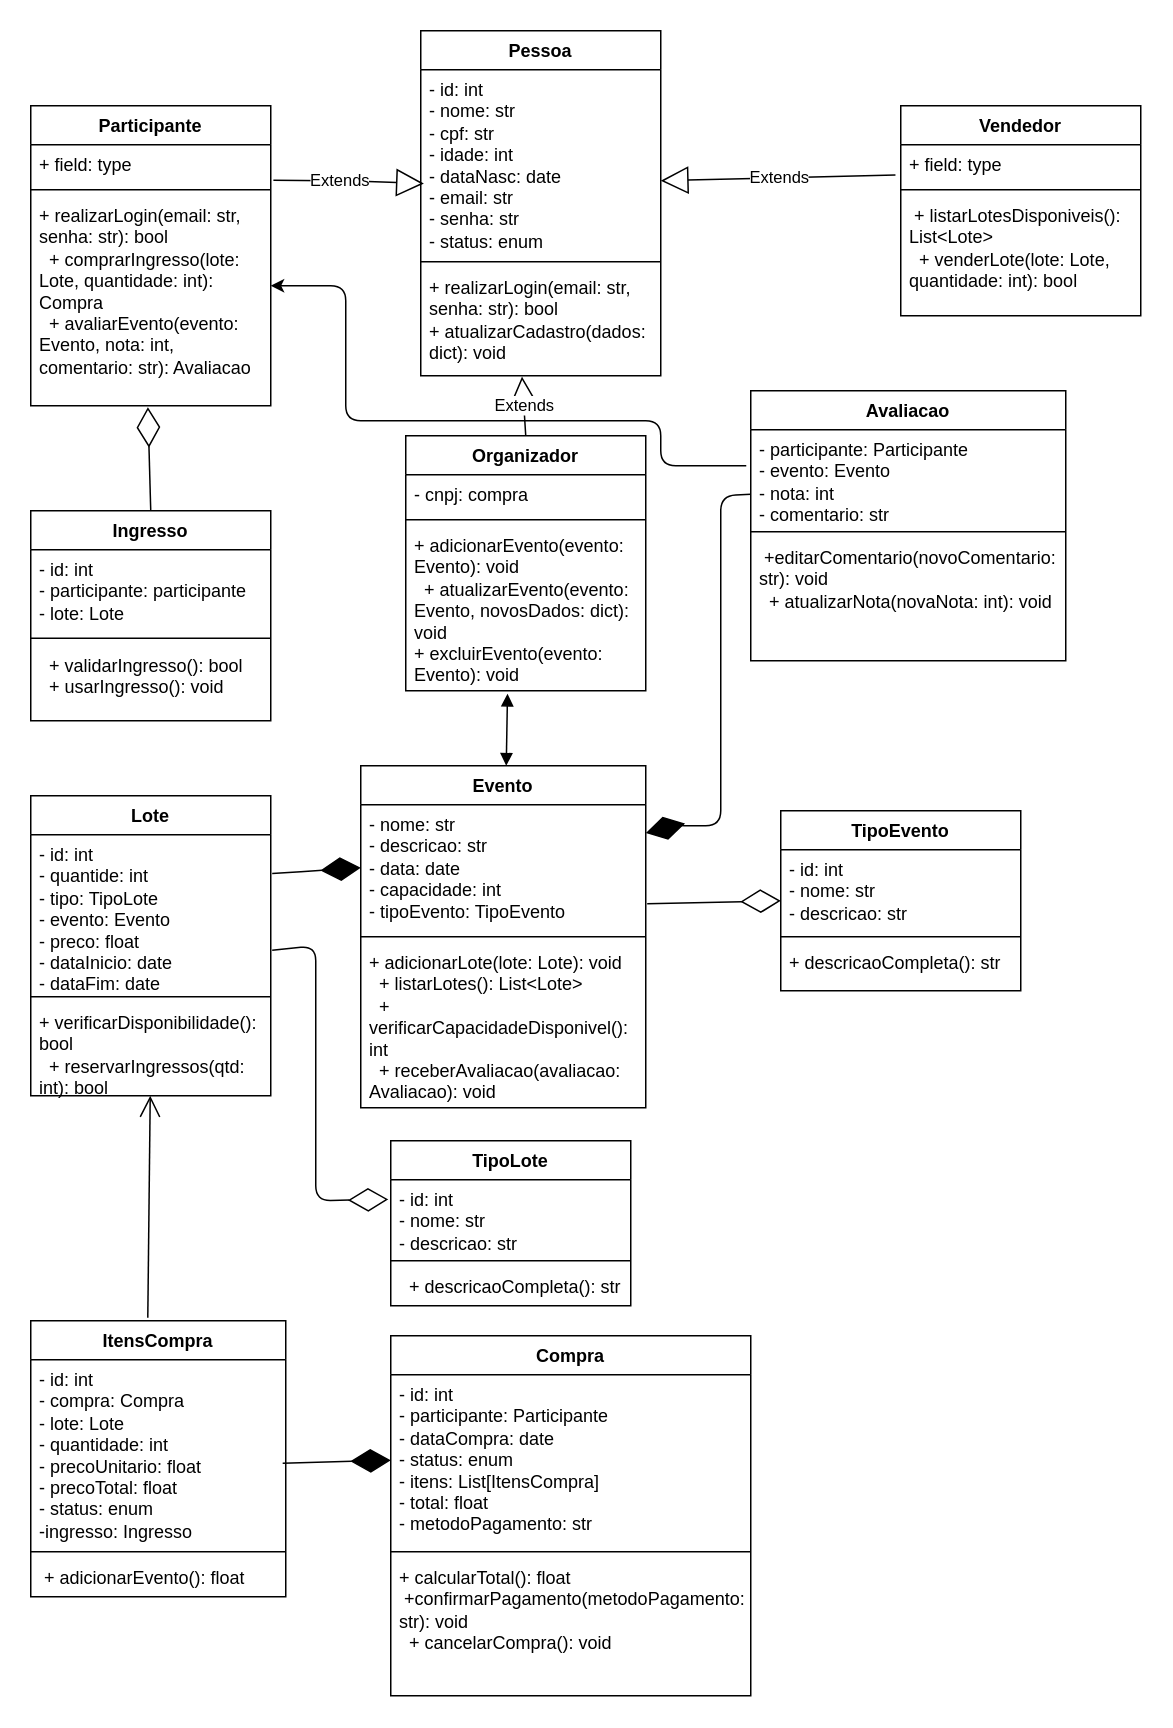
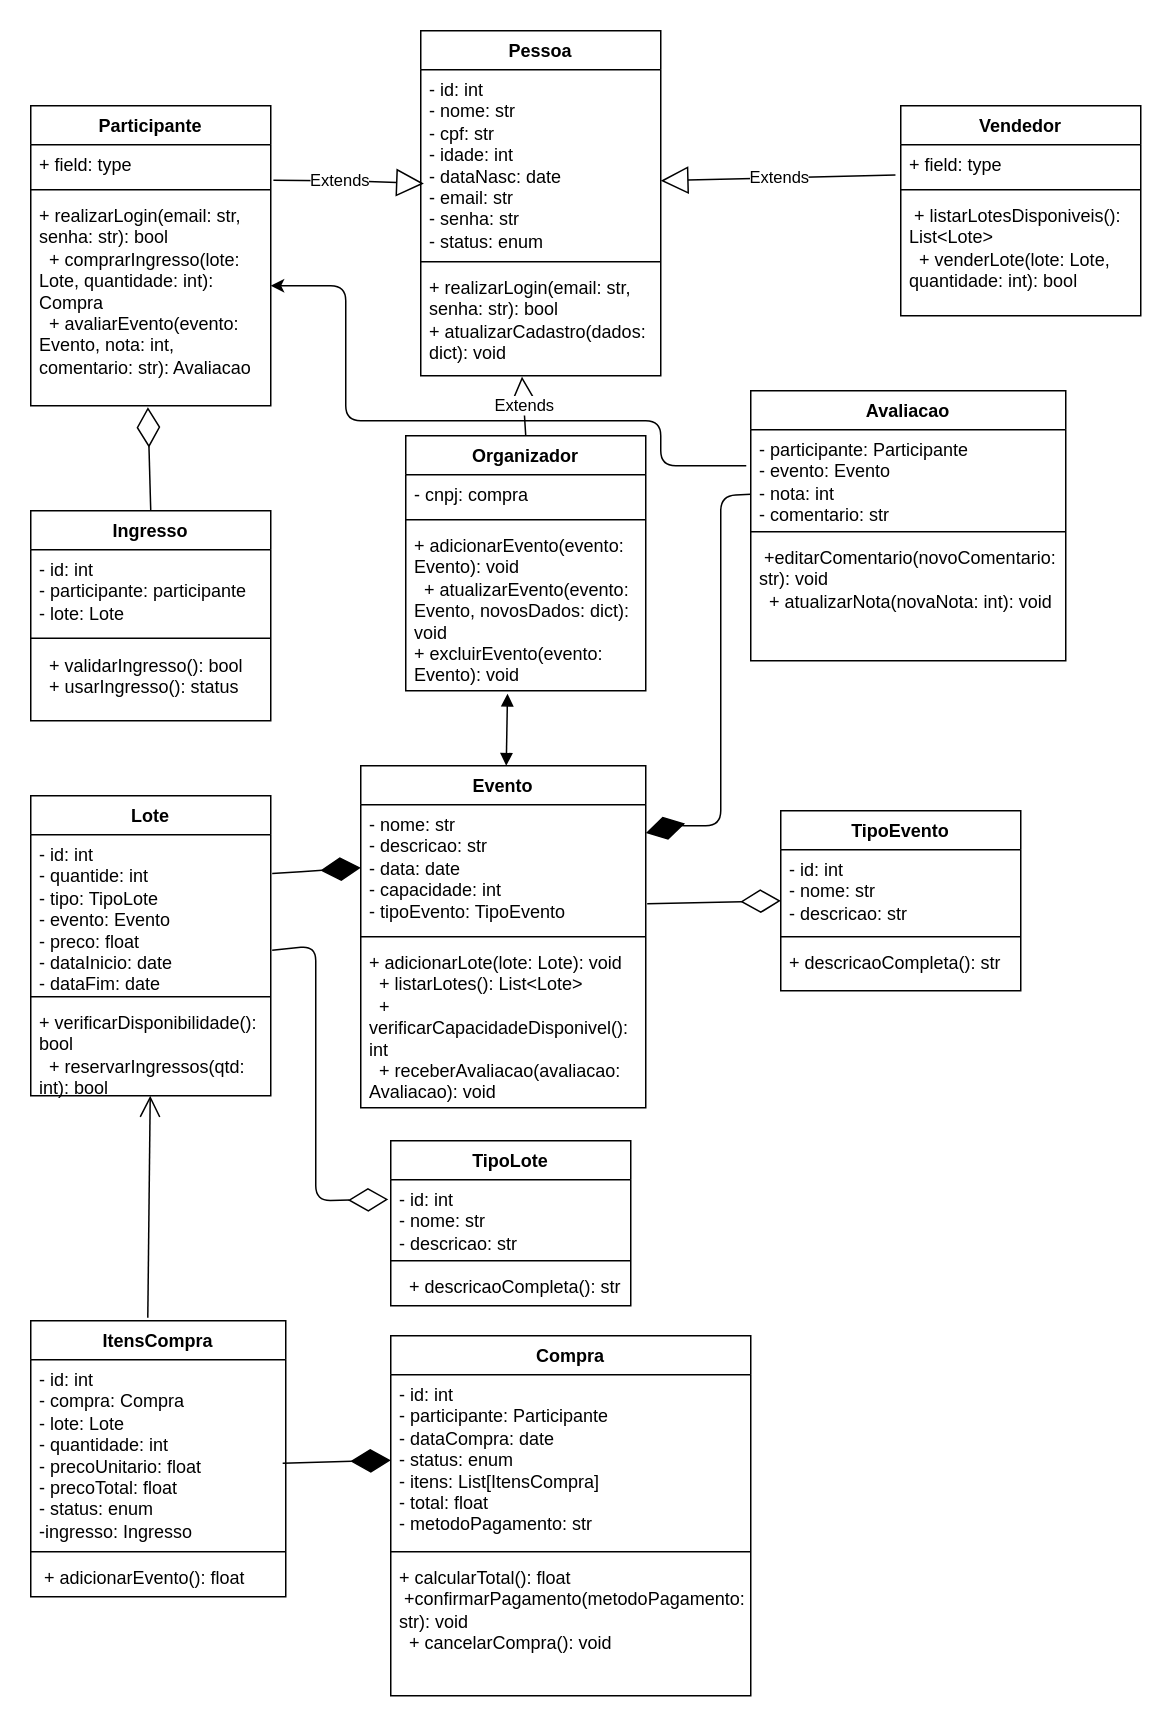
(152, 678) -> (152, 689)
